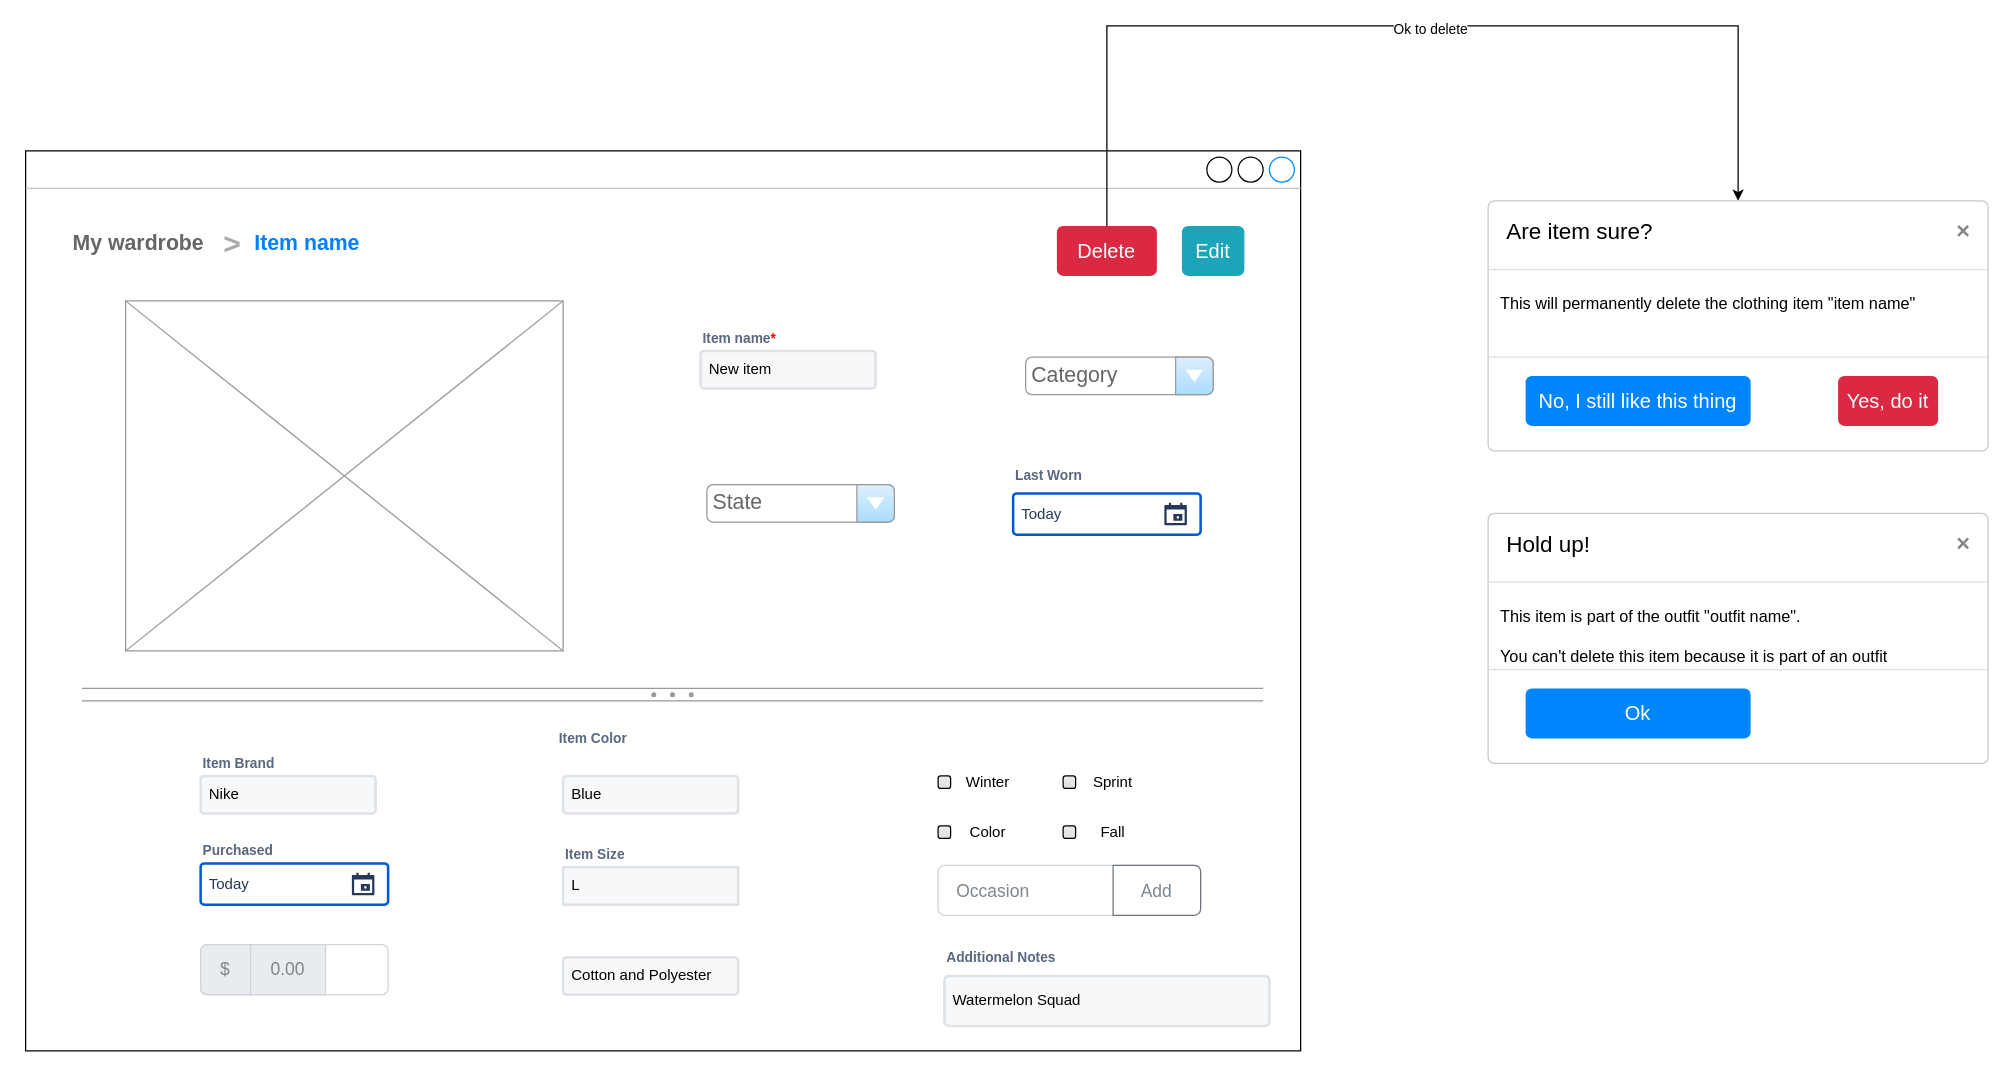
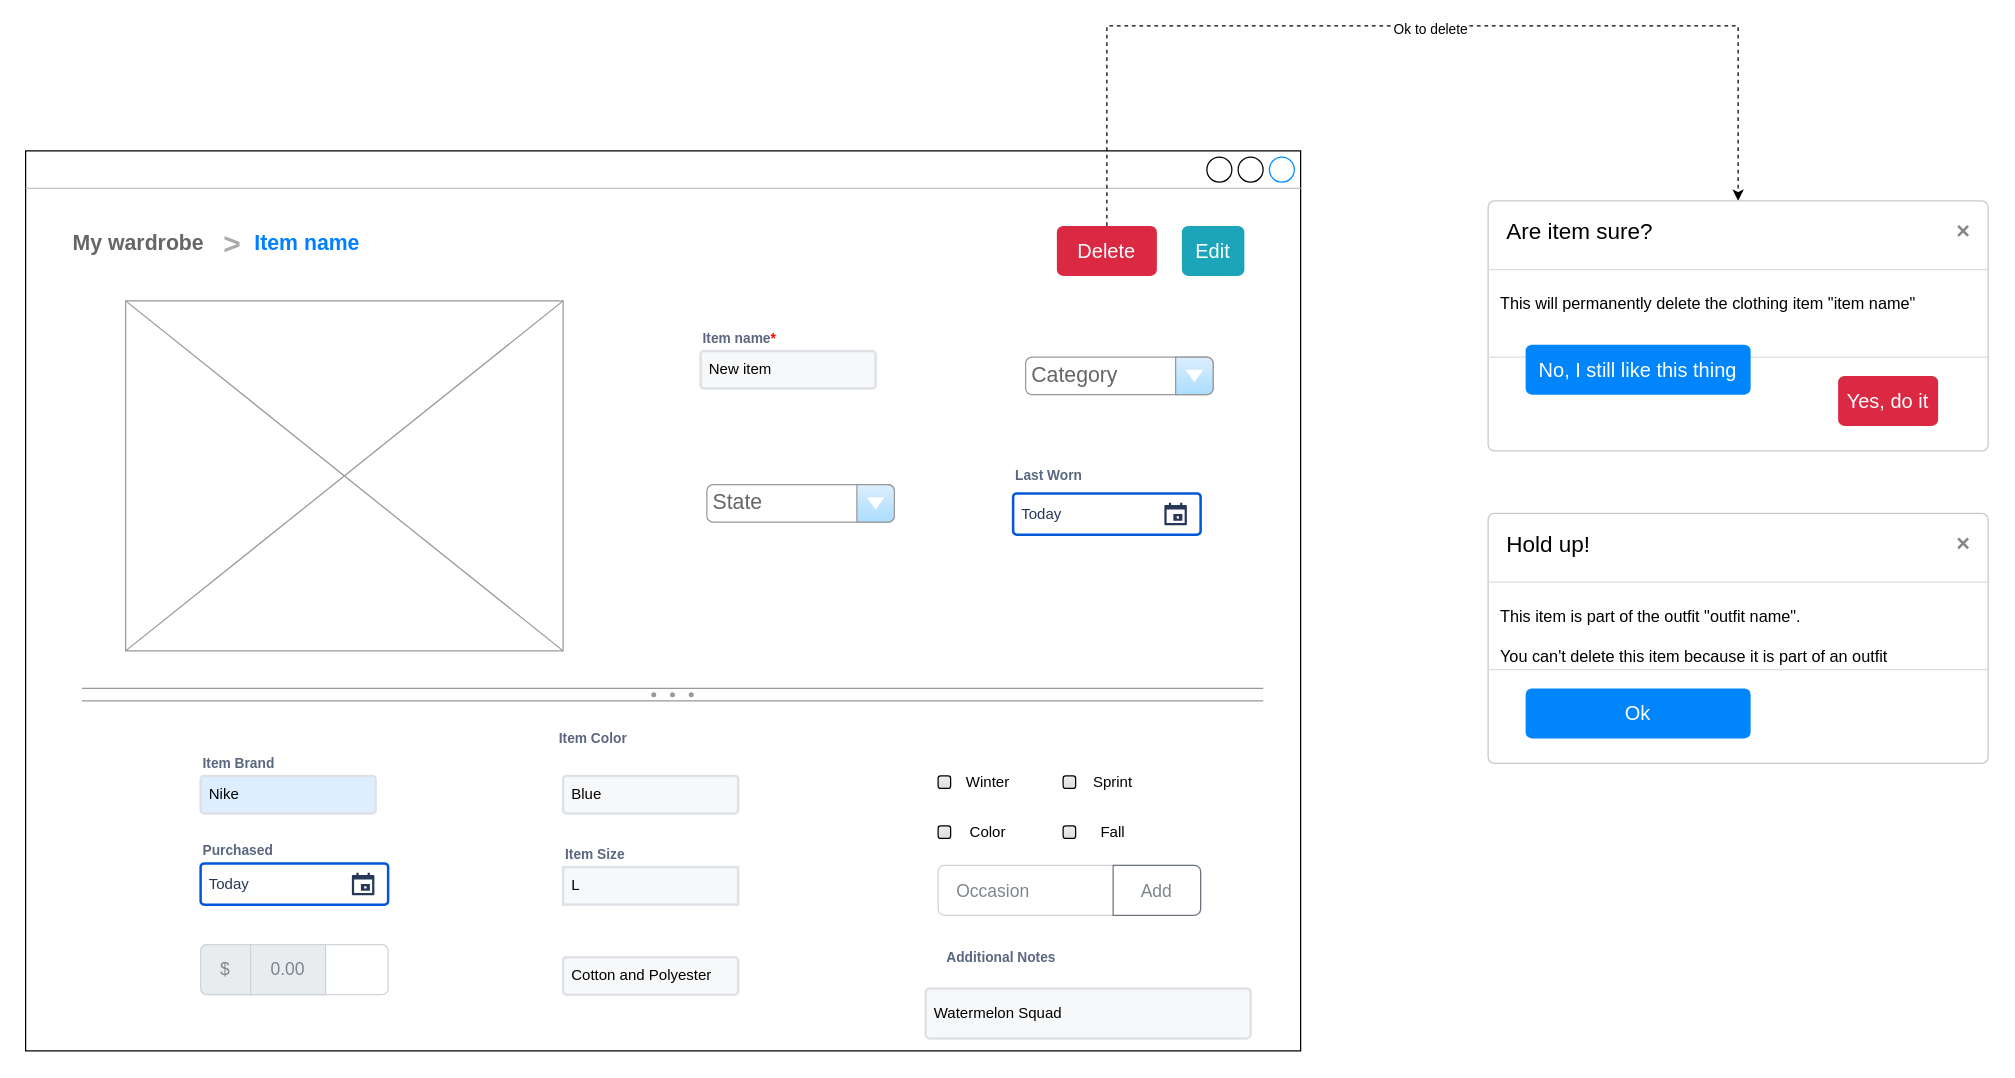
(1152, 26) -> (1152, 26)
(1638, 401) -> (1638, 369)
(288, 794) -> (288, 794)
(1107, 1001) -> (1088, 1013)
